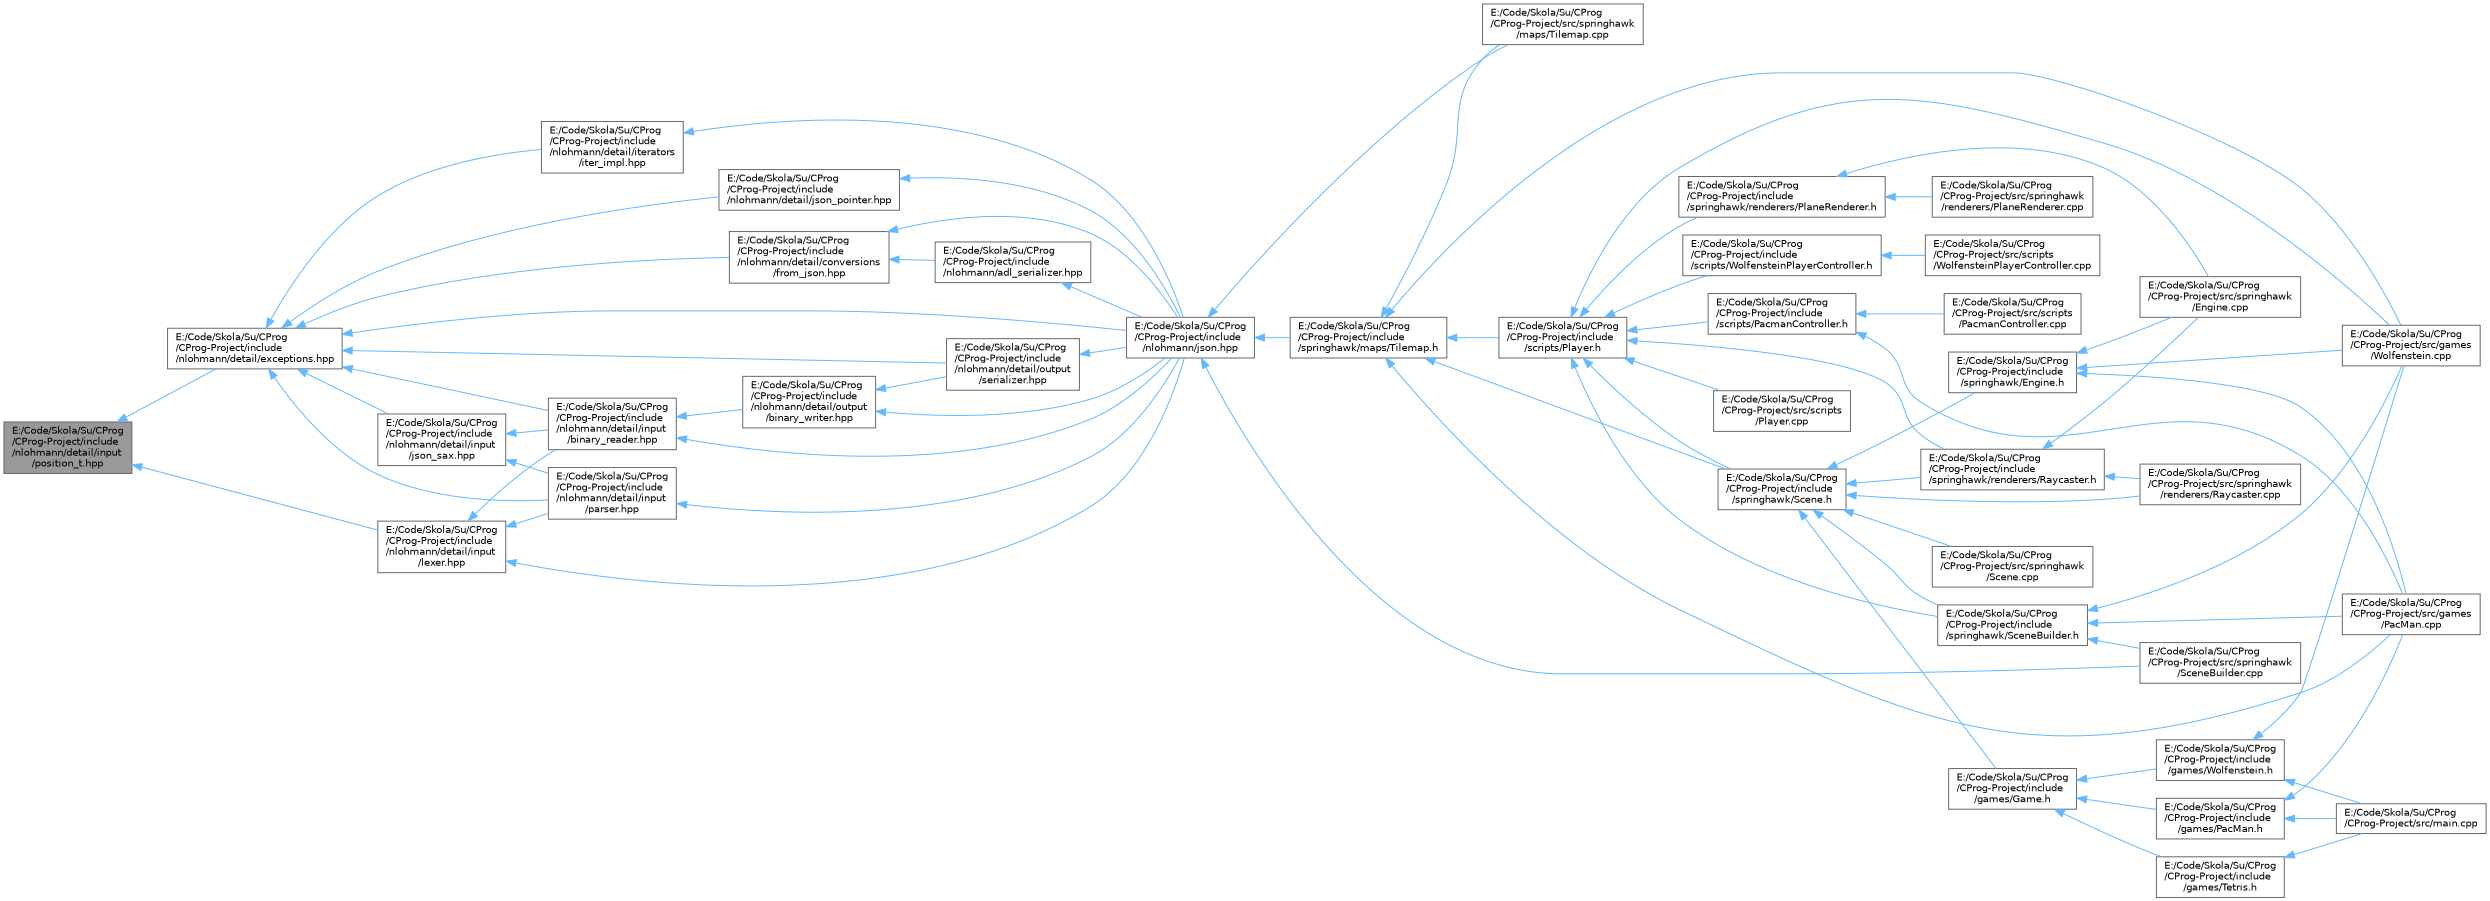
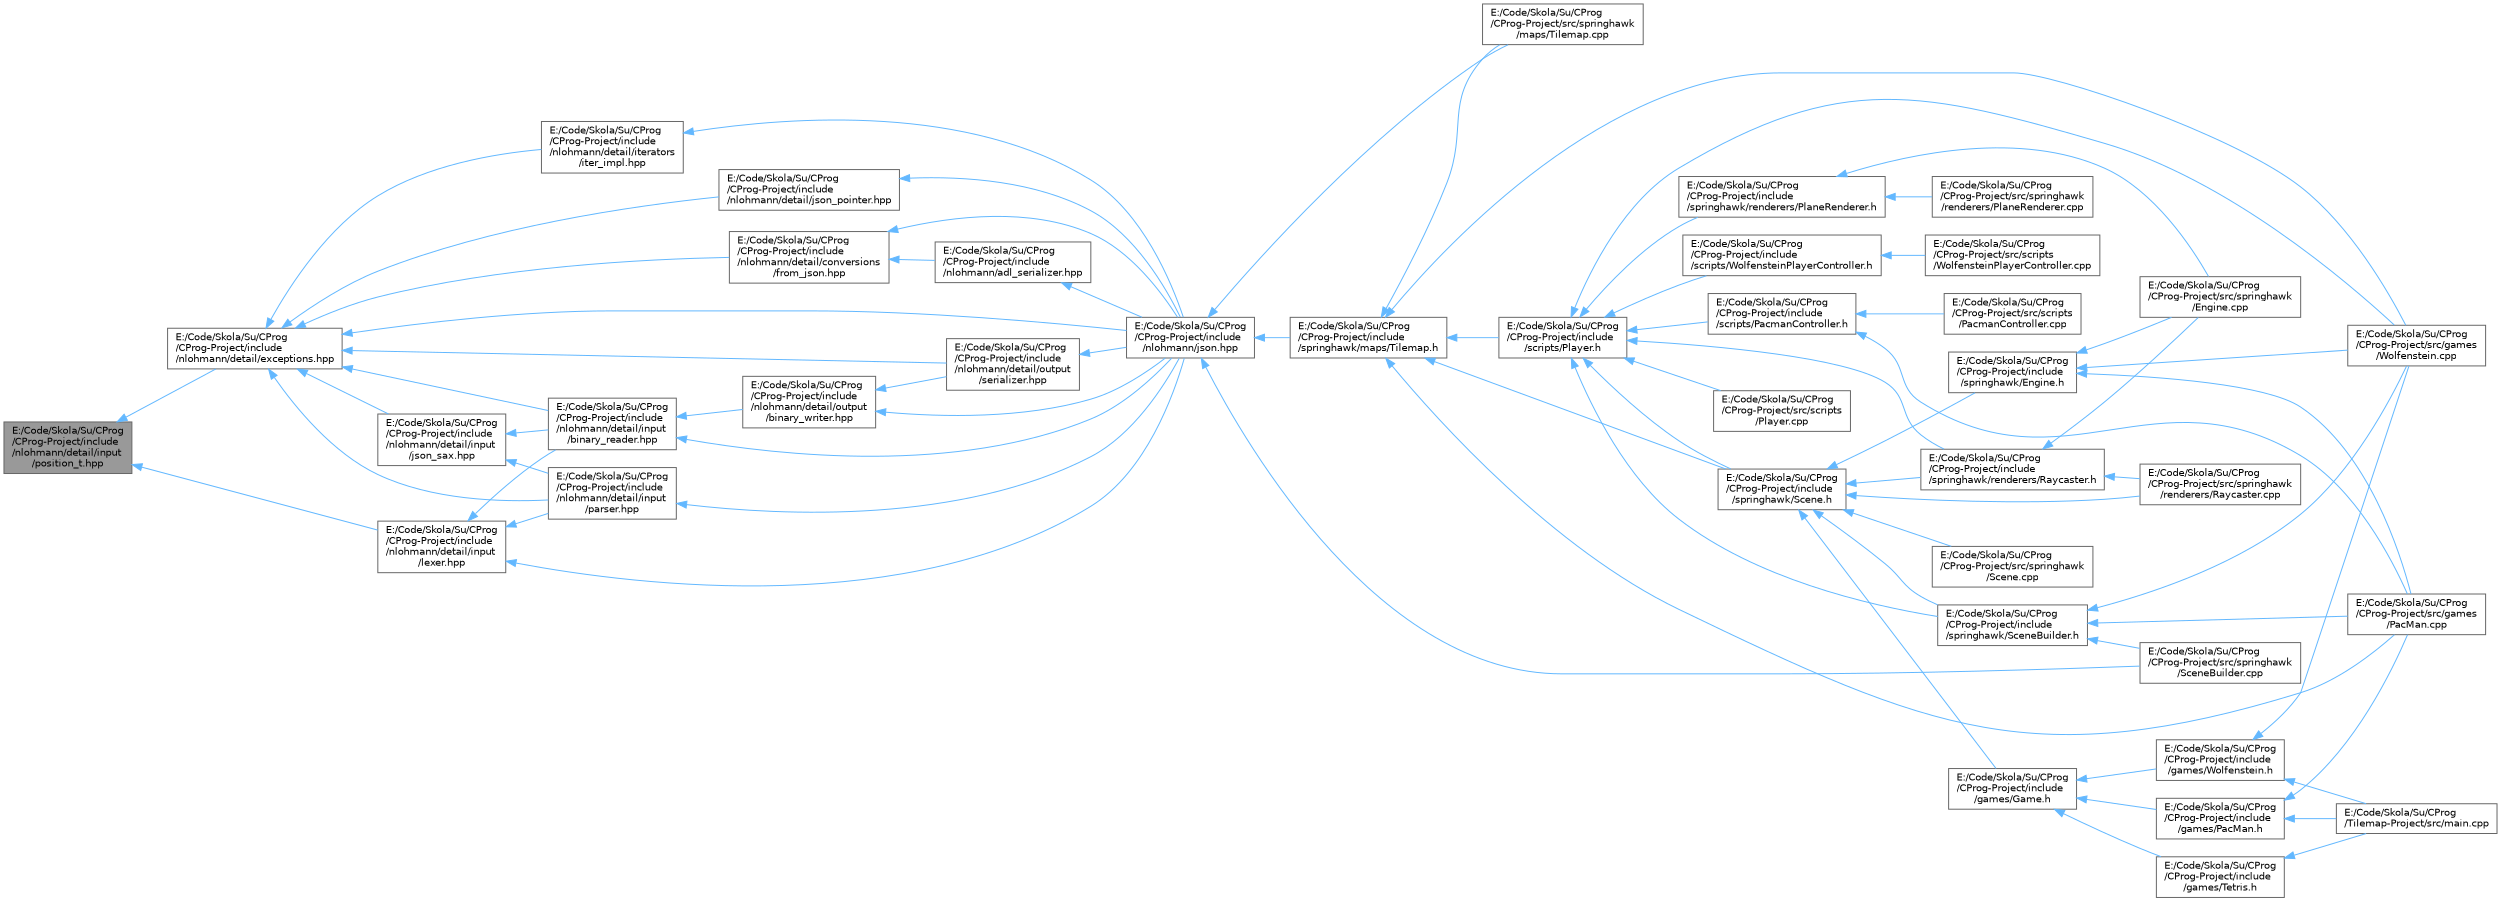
(2411, 819) -> (2417, 819)
